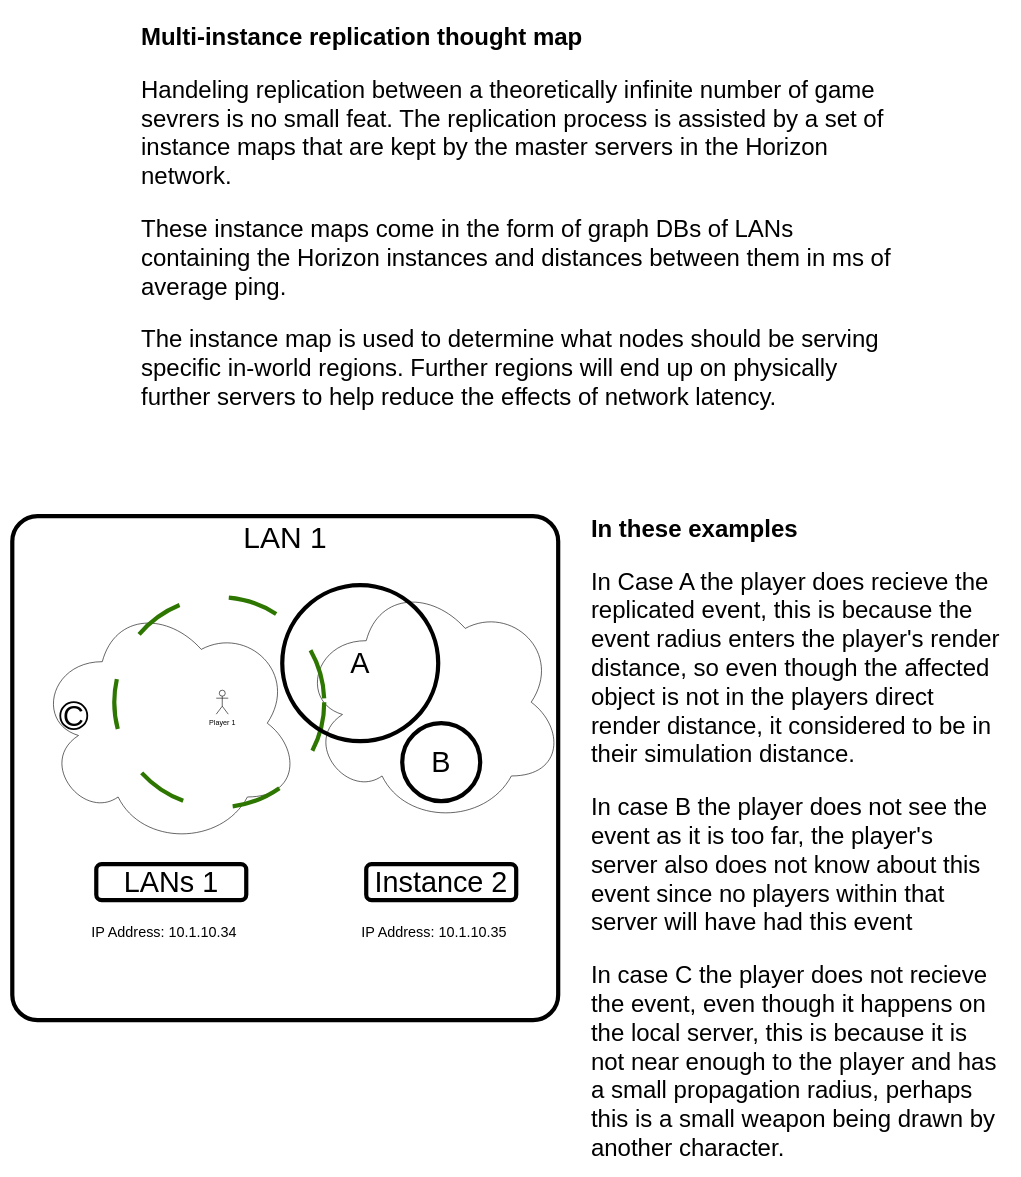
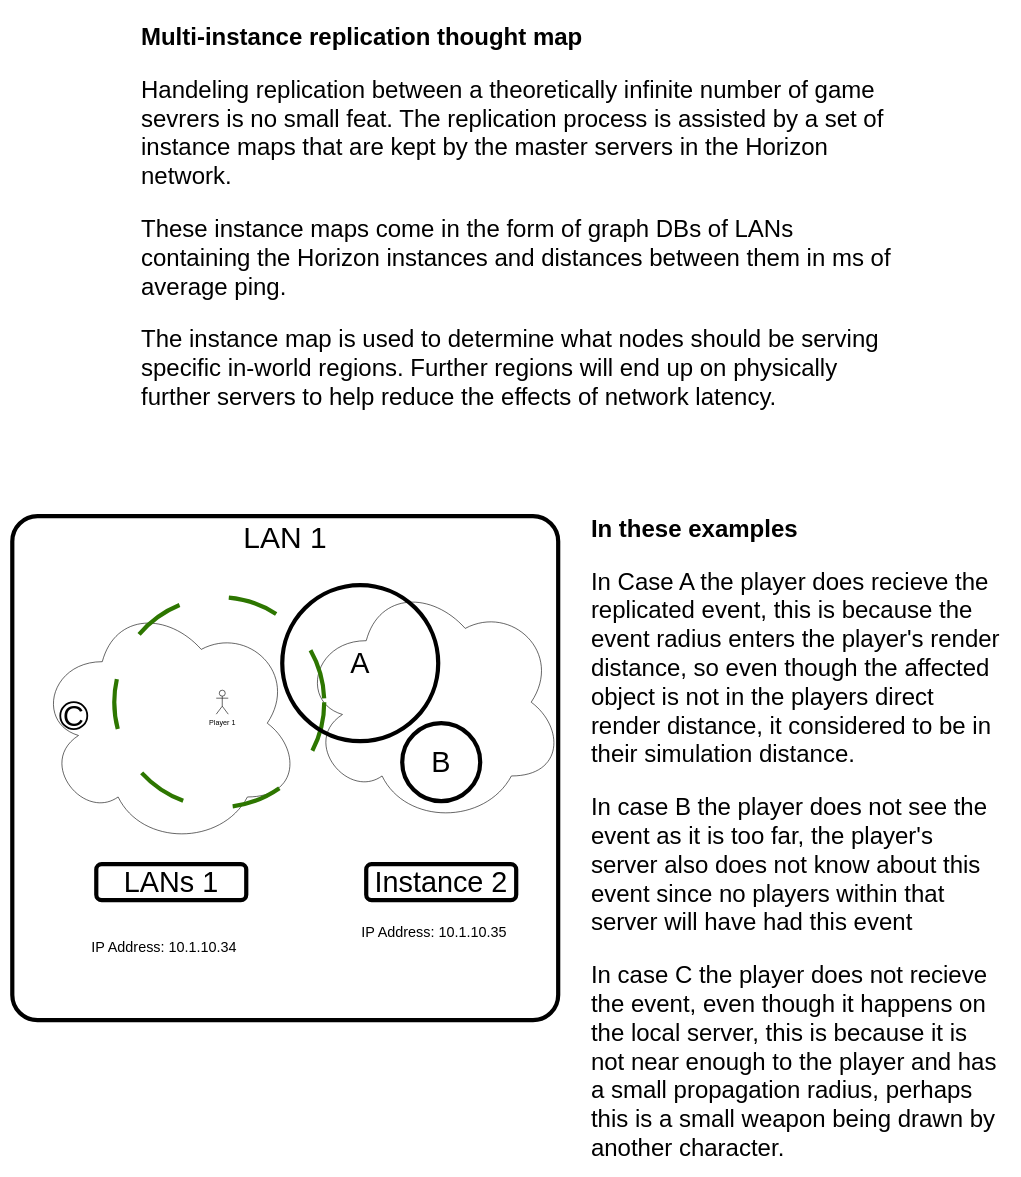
(171, 927) -> (171, 942)
